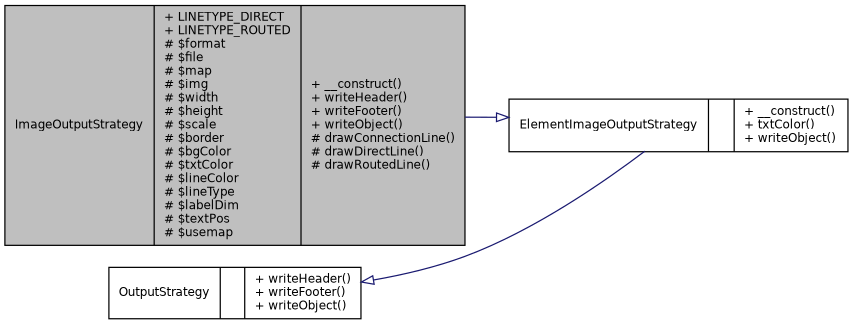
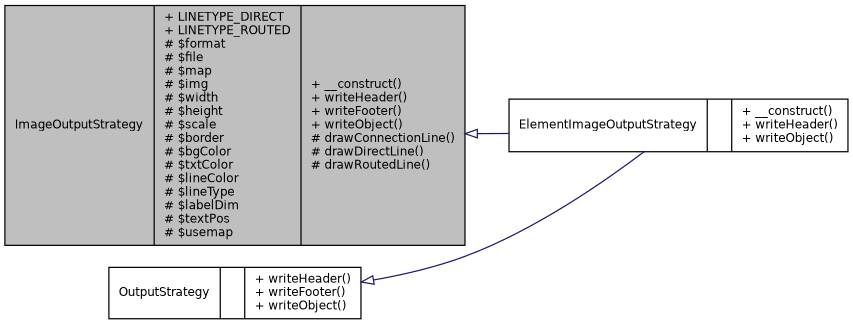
(481, 117) -> (493, 134)
(779, 125) -> (790, 125)
